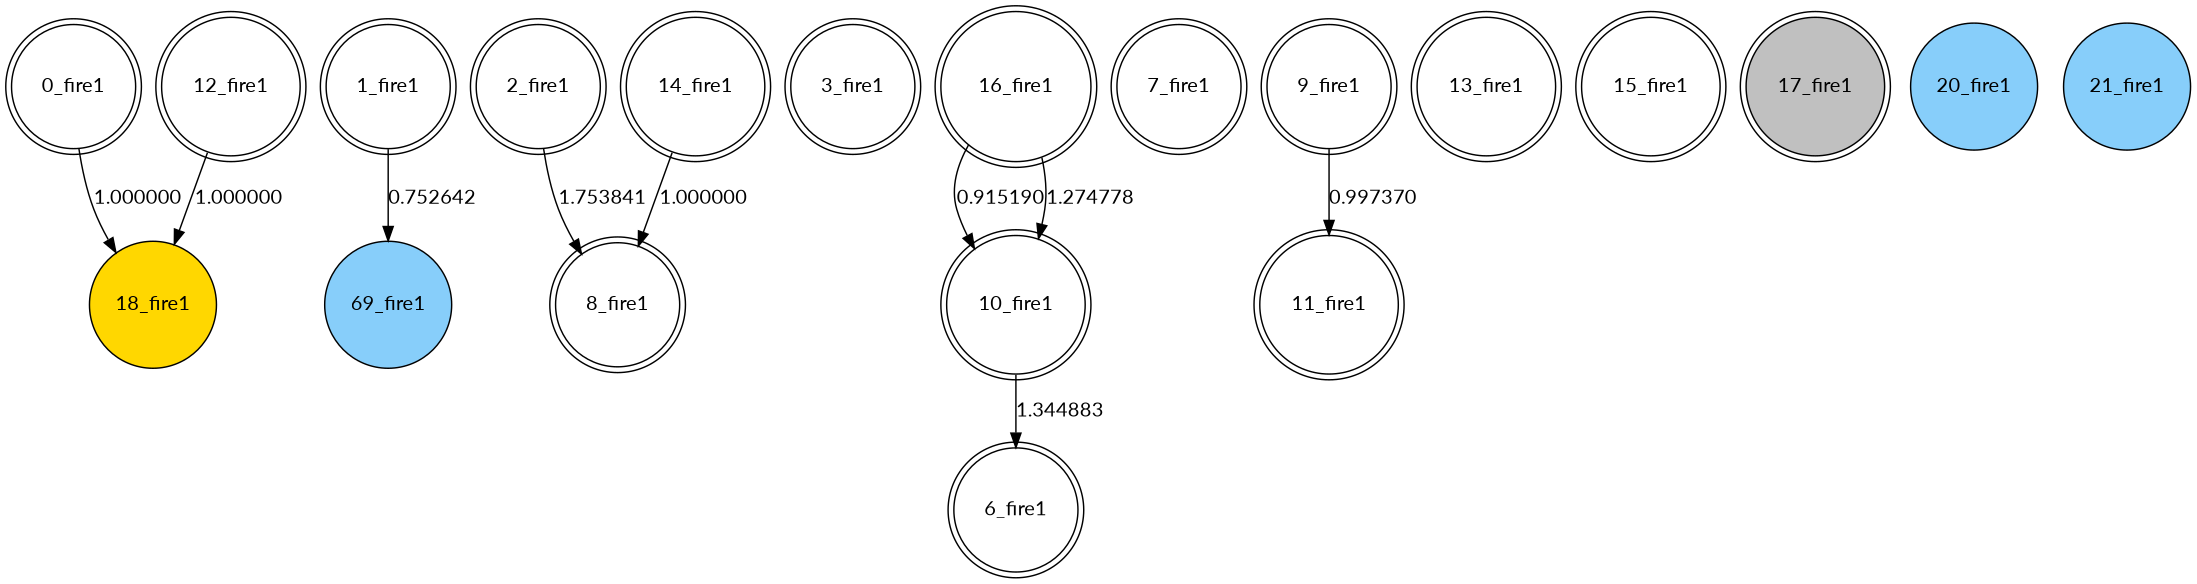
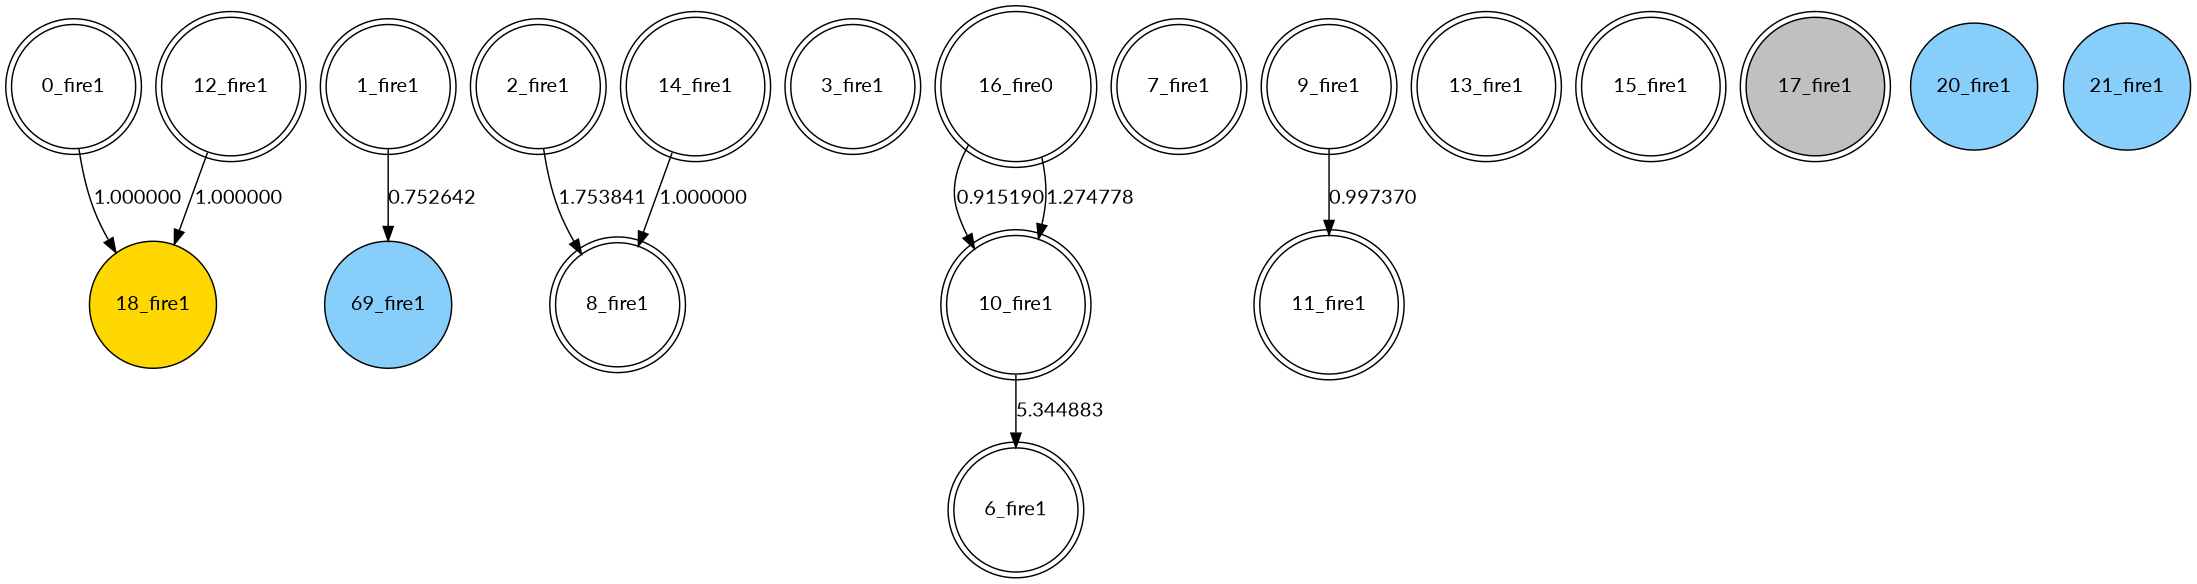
(1016, 87) -> (1016, 87)
(1060, 411) -> (1060, 411)
